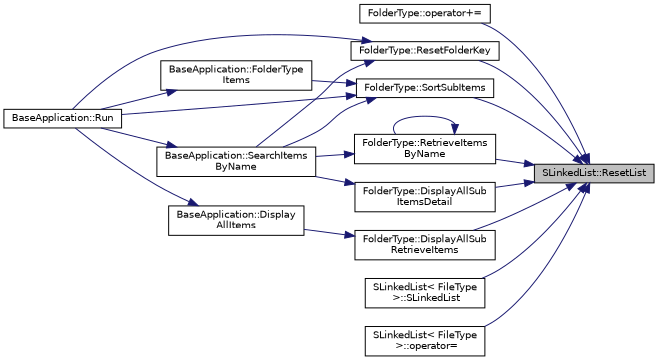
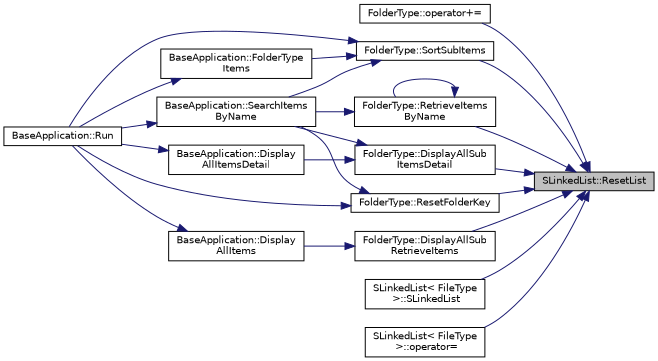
none -> (236, 160)
